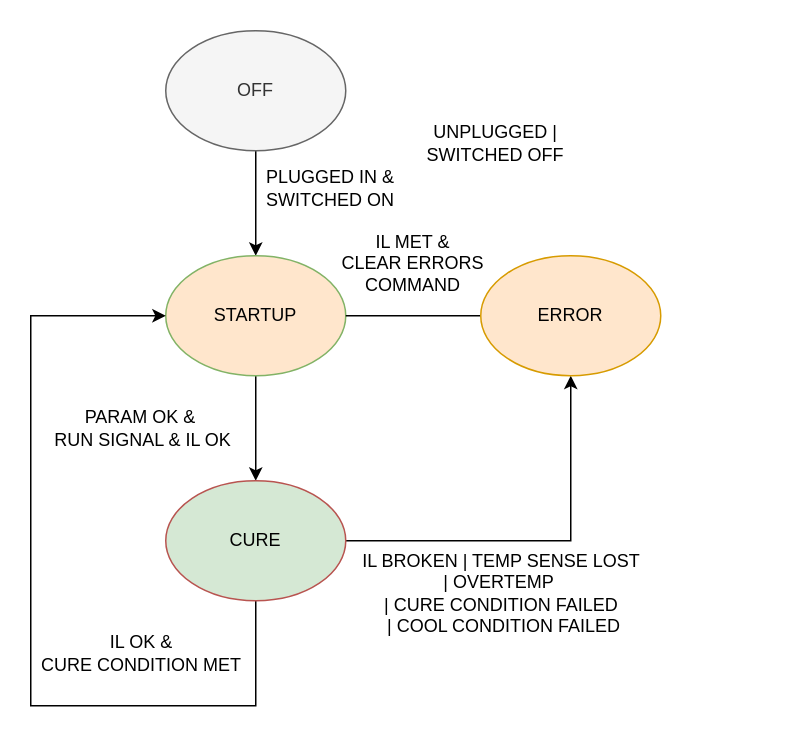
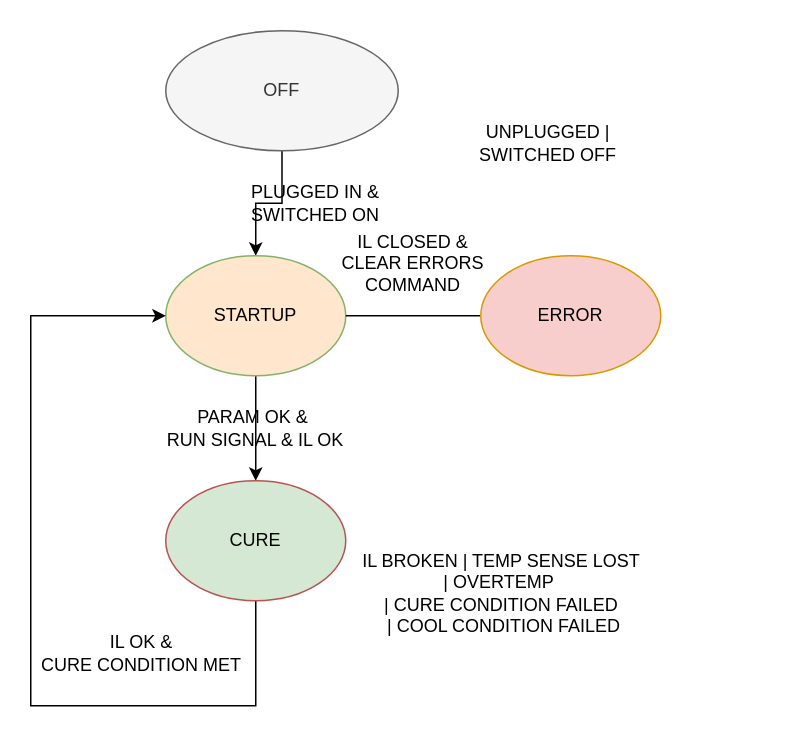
(256, 91) -> (282, 91)
(496, 143) -> (548, 143)
(331, 188) -> (316, 203)
(413, 263) -> (413, 263)
(571, 316) -> (571, 316)
(143, 428) -> (256, 428)
(536, 541) -> none
